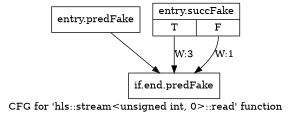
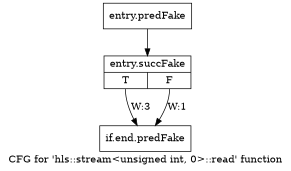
(132, 50) -> (147, 39)
